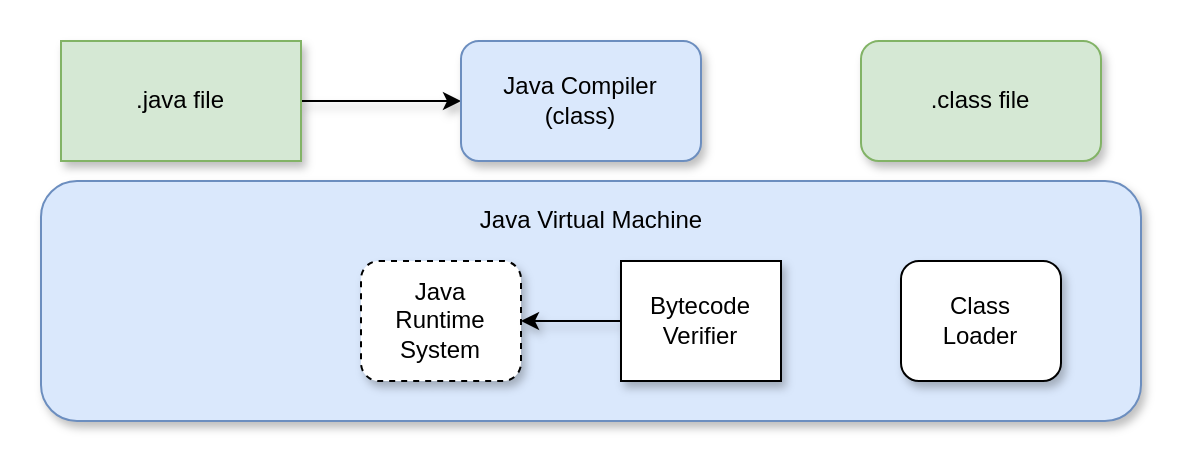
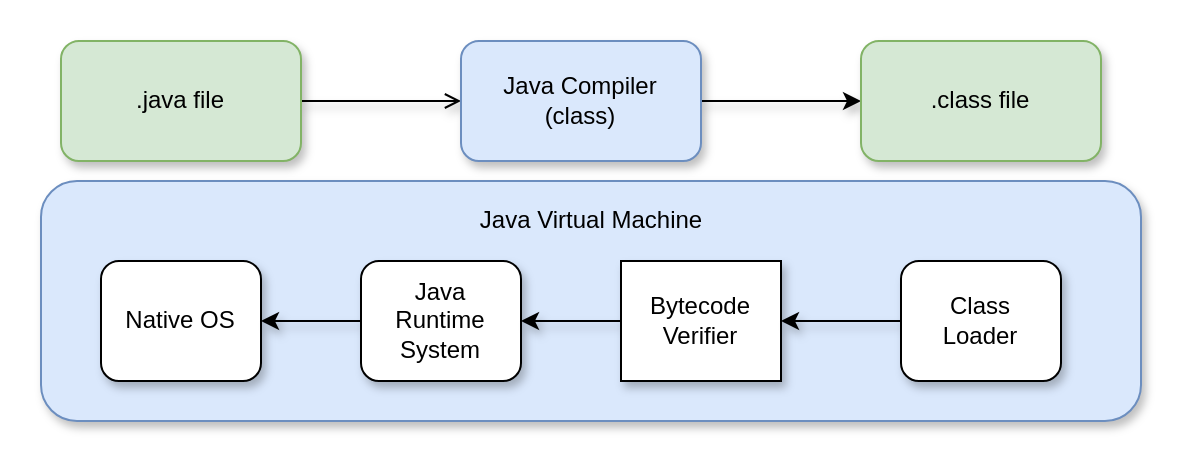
(181, 101) -> (181, 101)
(446, 101) -> (448, 101)
none -> (774, 101)
none -> (181, 321)
none -> (318, 321)
(441, 321) -> (441, 321)
none -> (848, 321)
